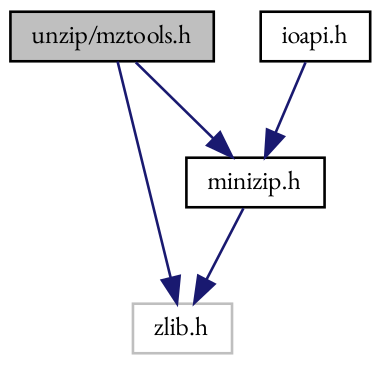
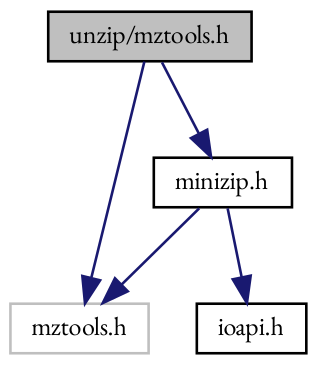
(291, 98) -> (235, 243)
(182, 328) -> (80, 328)
